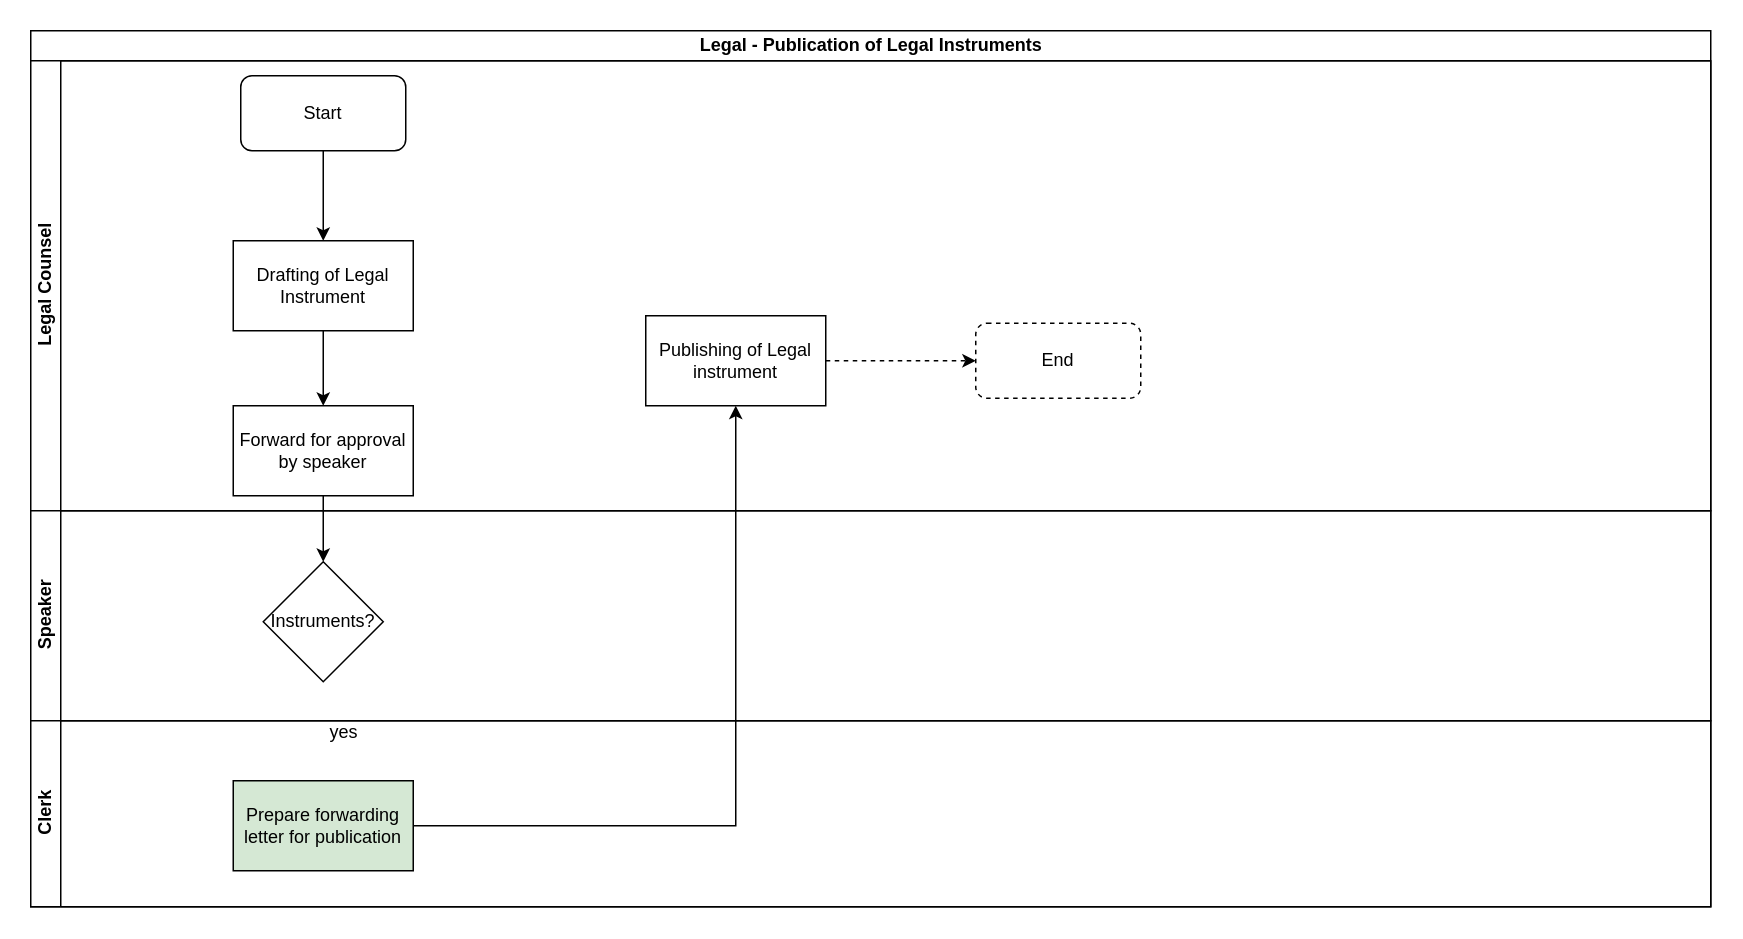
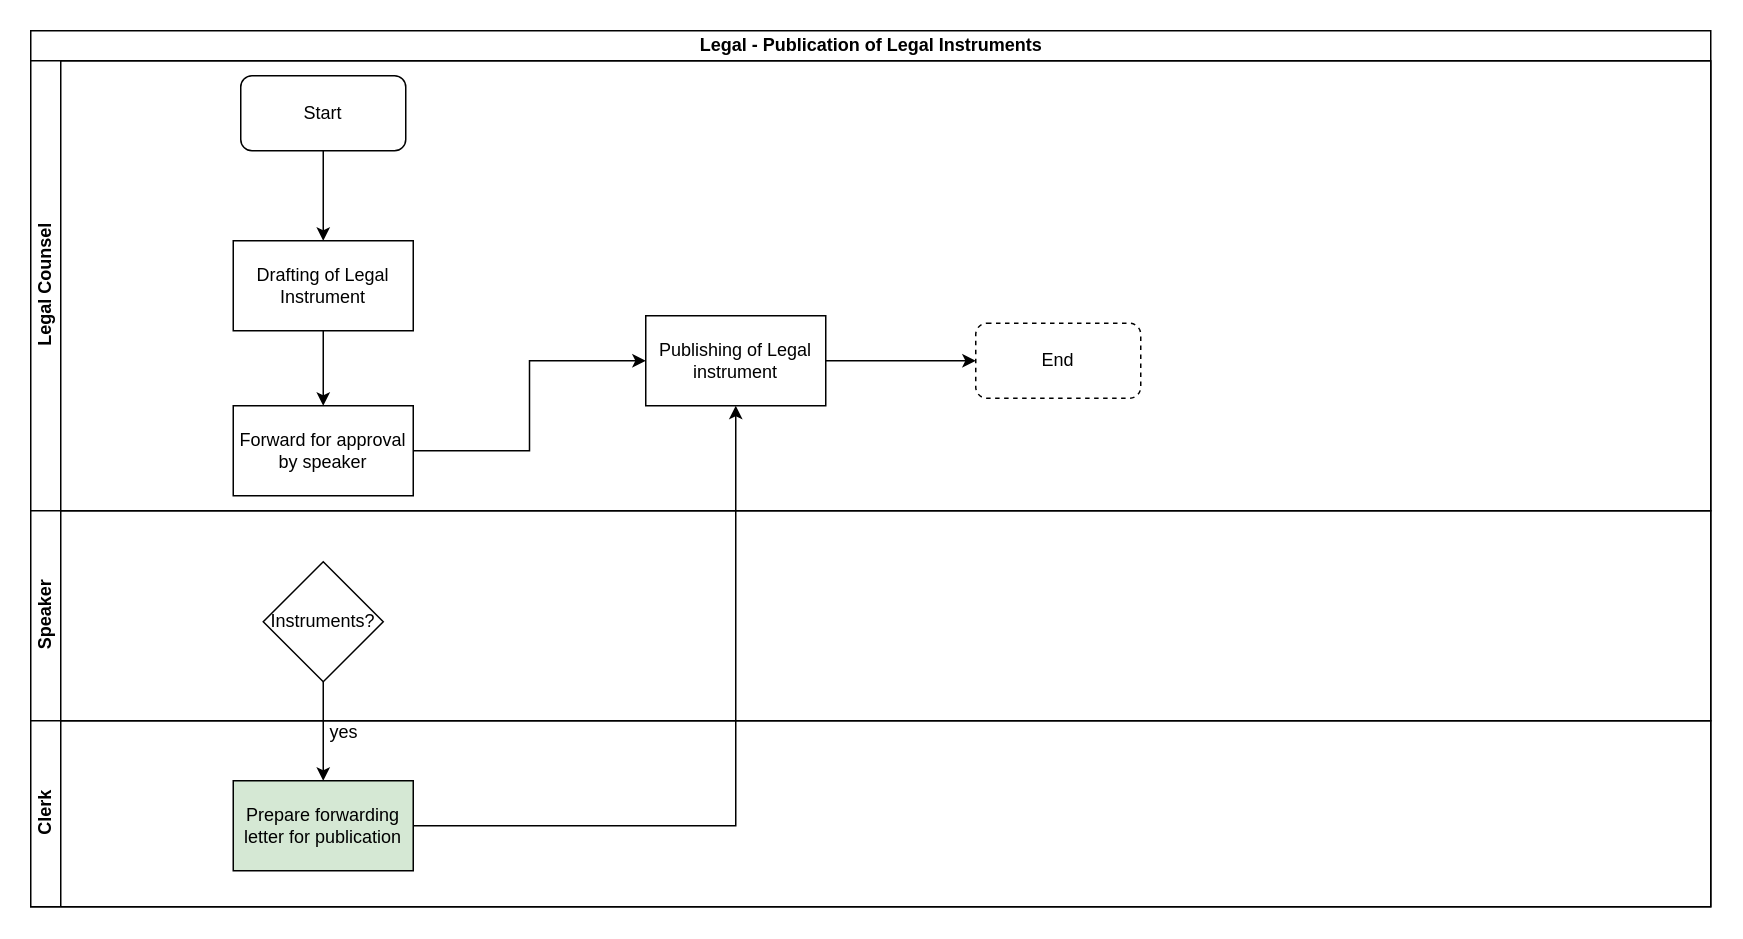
(895, 361) -> (895, 361)
(323, 524) -> (530, 411)
none -> (323, 726)
